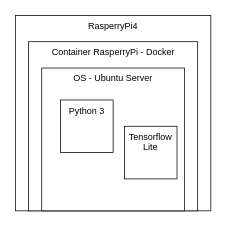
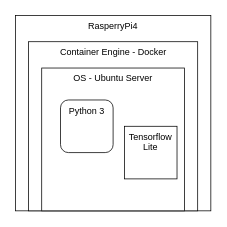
(113, 52) -> (113, 52)
(87, 126) -> (87, 126)
